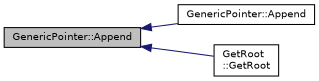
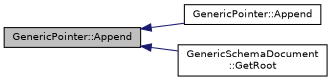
(246, 60) -> (253, 60)
